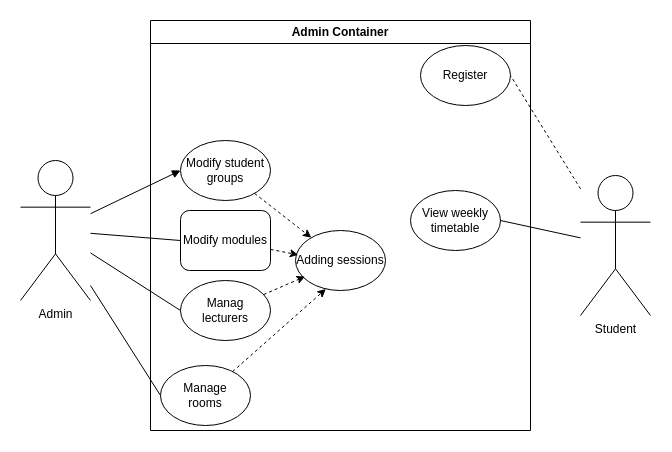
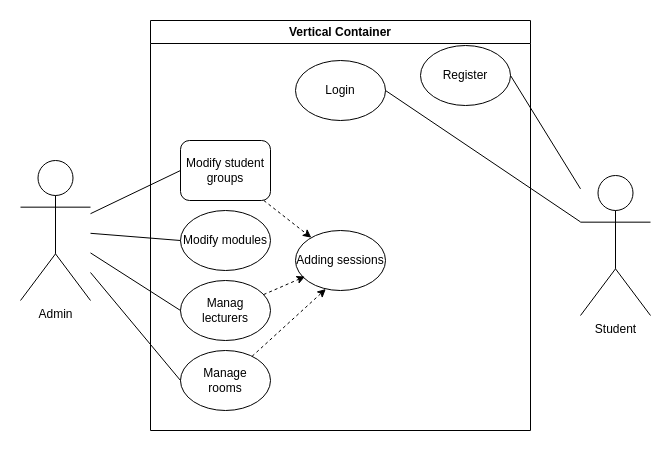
(341, 33) -> (341, 33)
none -> (341, 91)
(545, 132) -> (545, 132)
none -> (483, 156)
(226, 171) -> (226, 171)
(171, 175) -> (175, 173)
(456, 221) -> none
(541, 229) -> none
(226, 241) -> (226, 241)
(281, 251) -> none
(206, 396) -> (226, 381)
